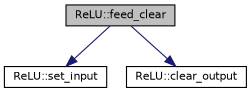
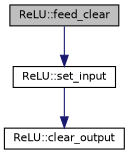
(149, 42) -> (64, 102)
